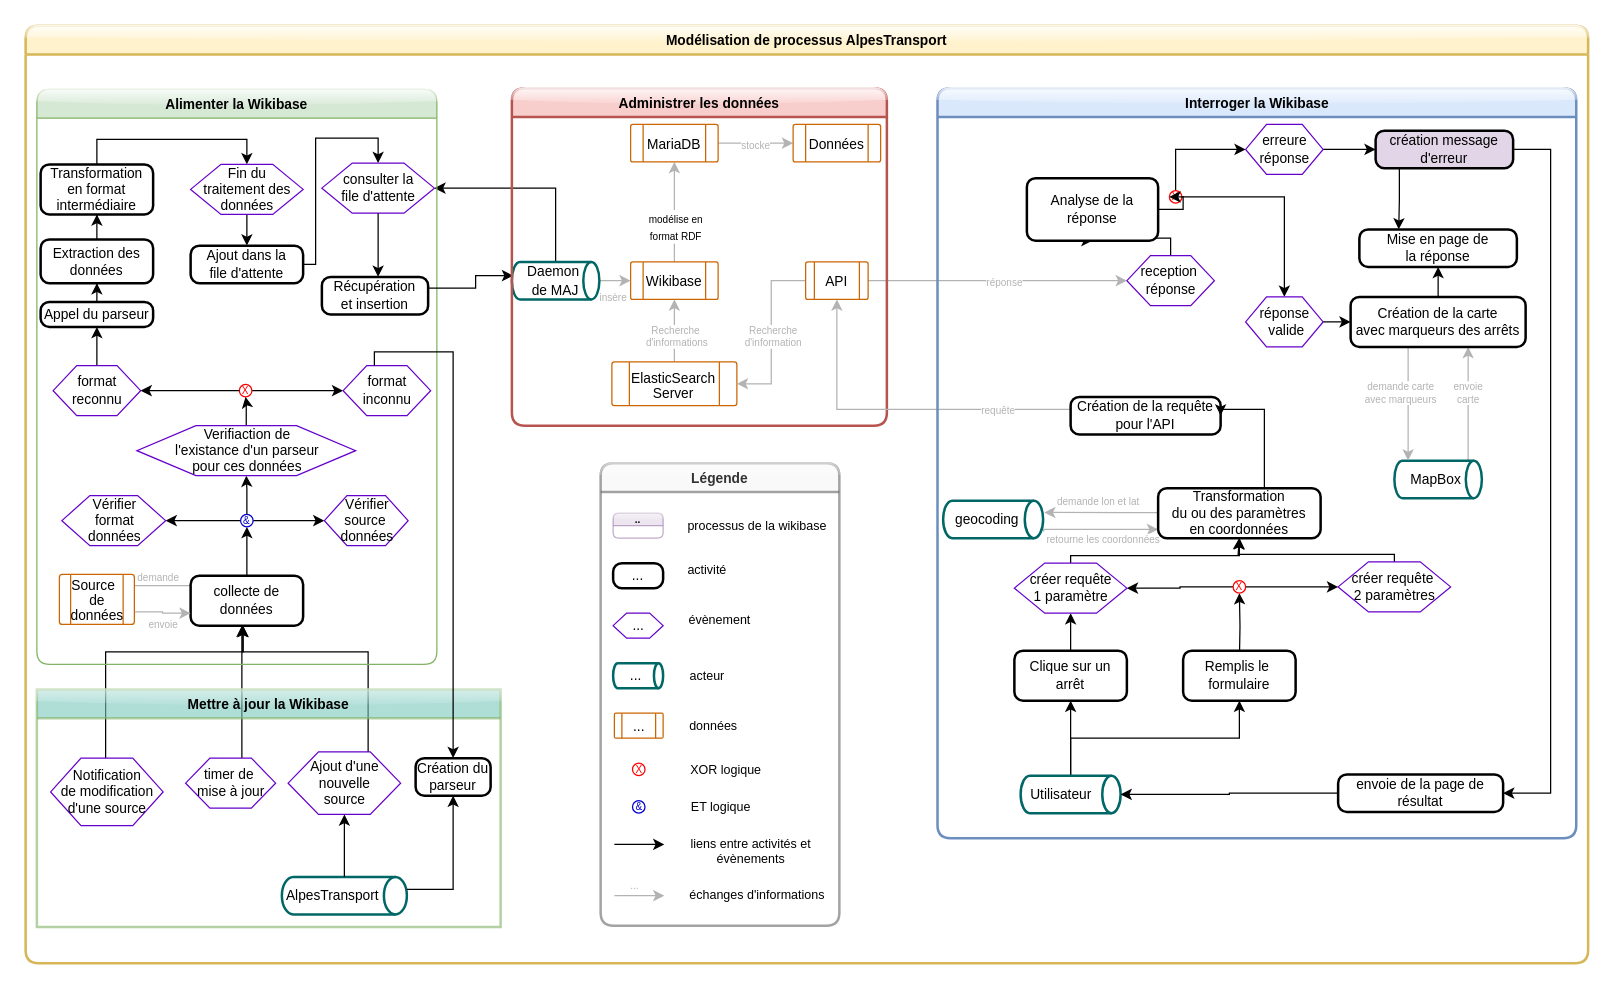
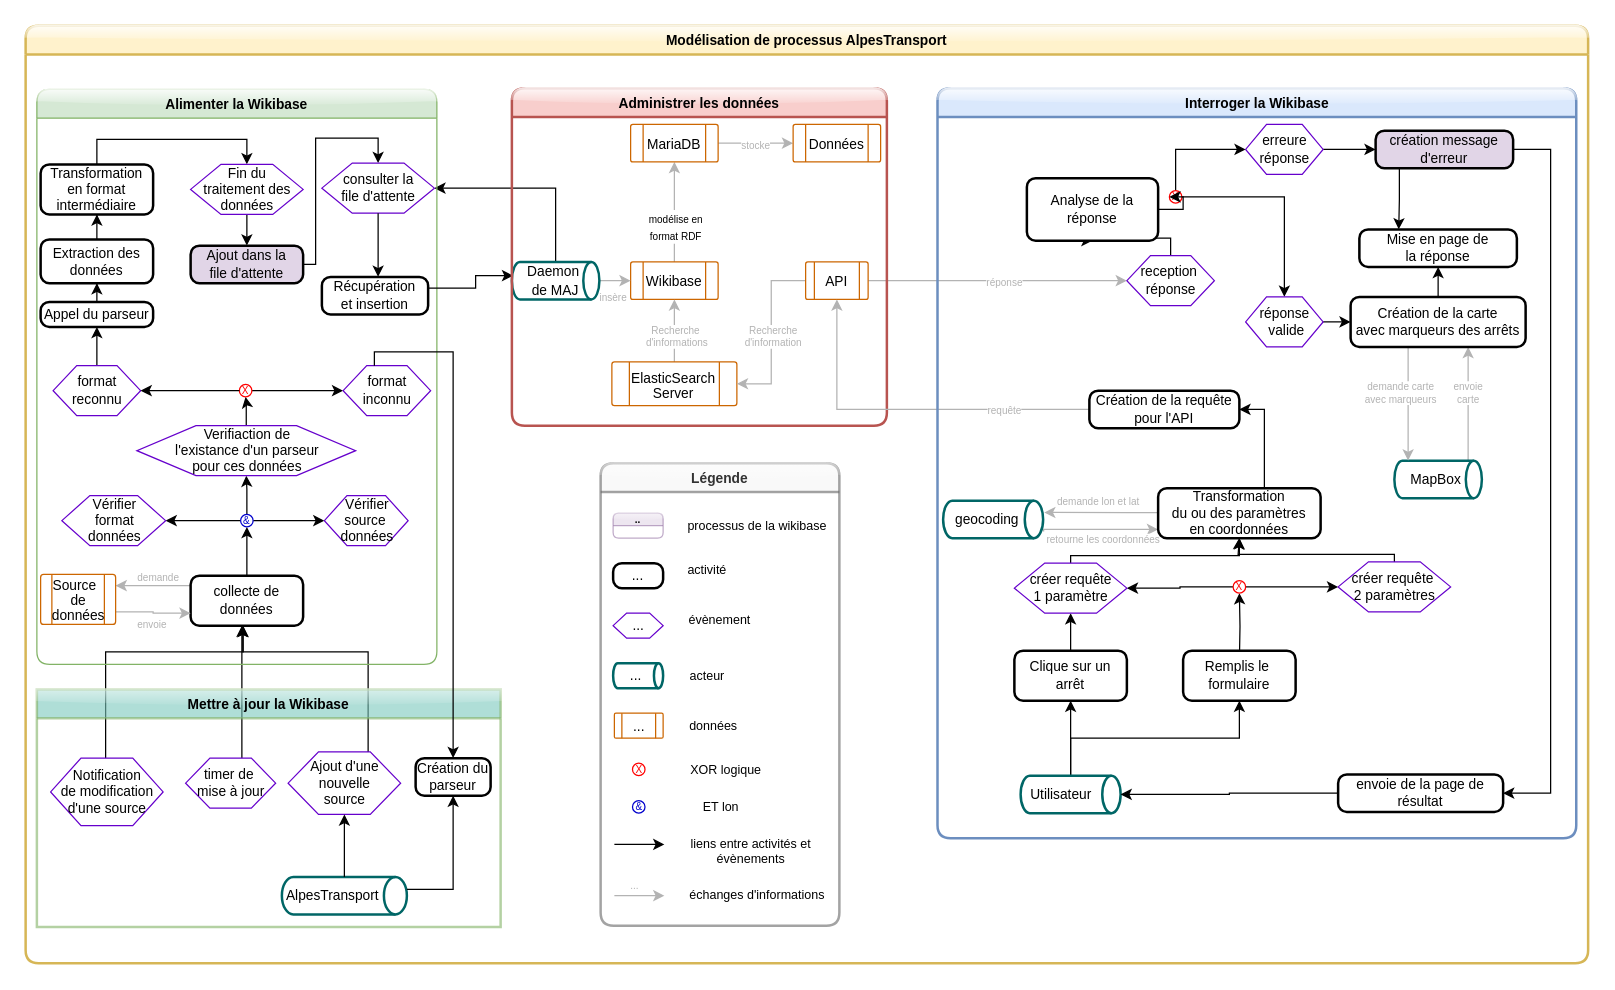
(247, 264) -> (247, 264)
(1146, 416) -> (1164, 409)
(97, 599) -> (78, 599)
(721, 807) -> (721, 807)
